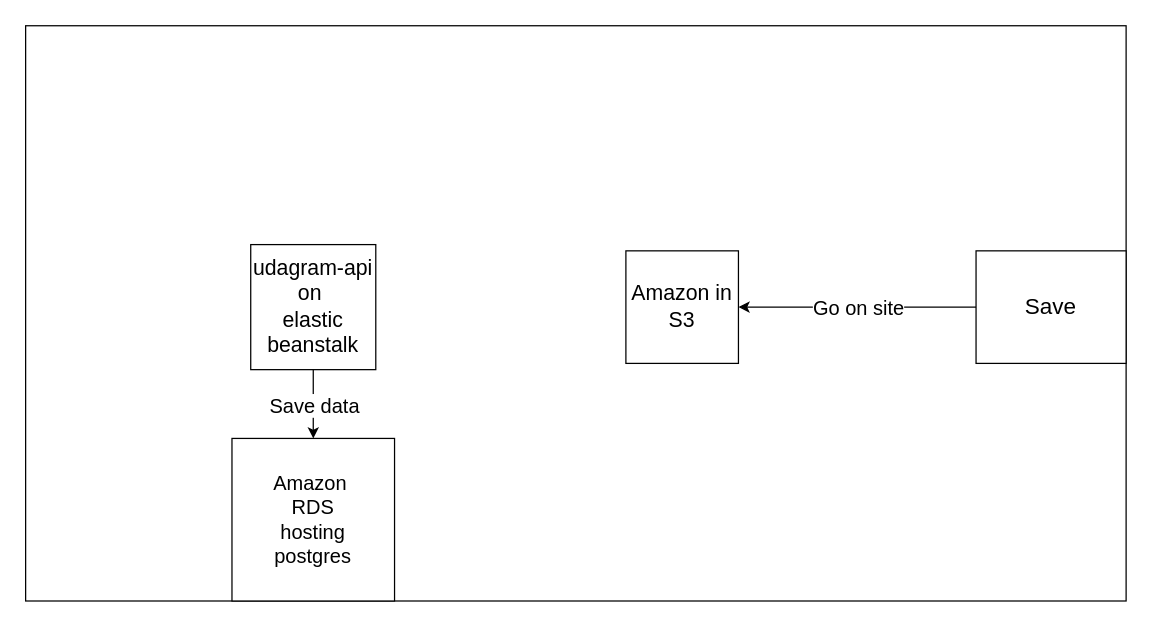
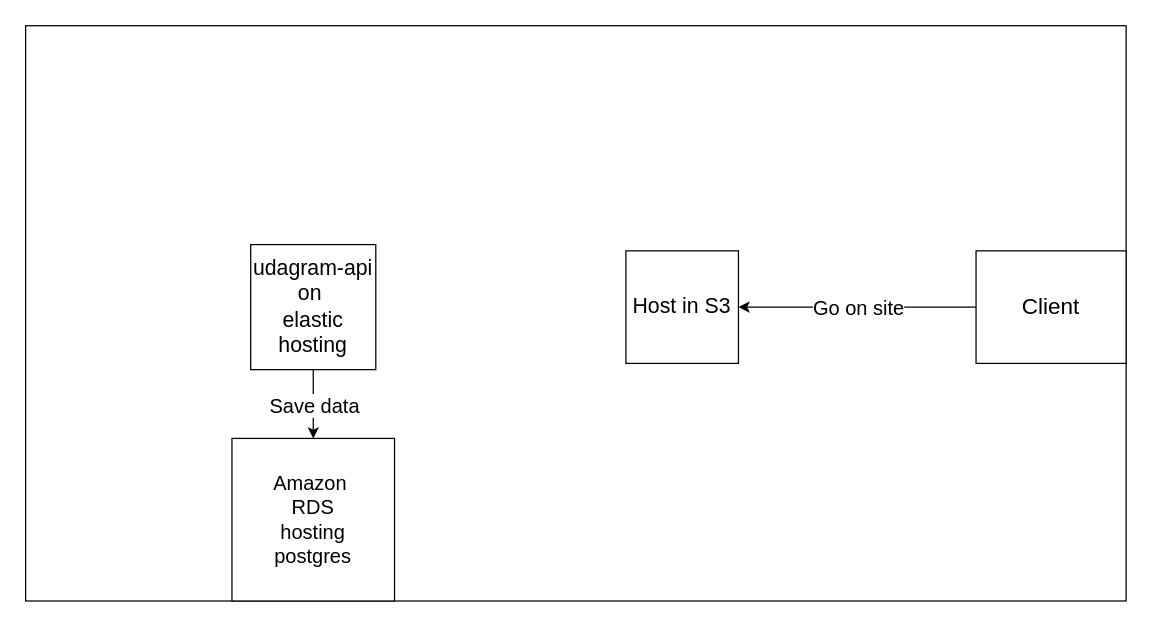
(313, 307) -> (313, 307)
(682, 307) -> (682, 307)
(1051, 307) -> (1051, 307)
